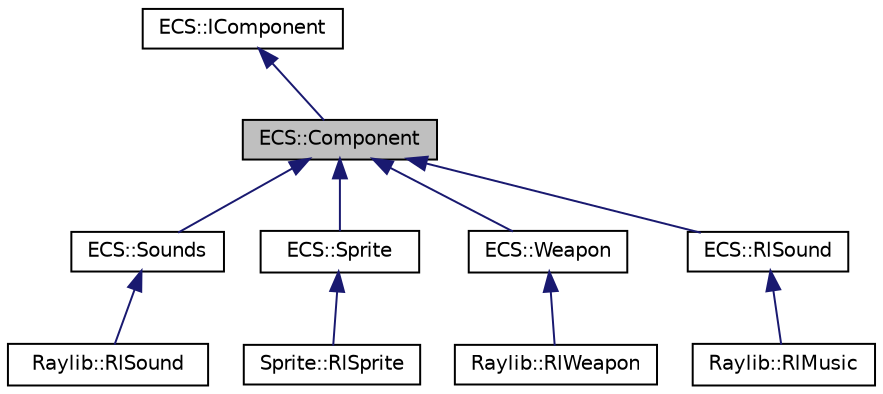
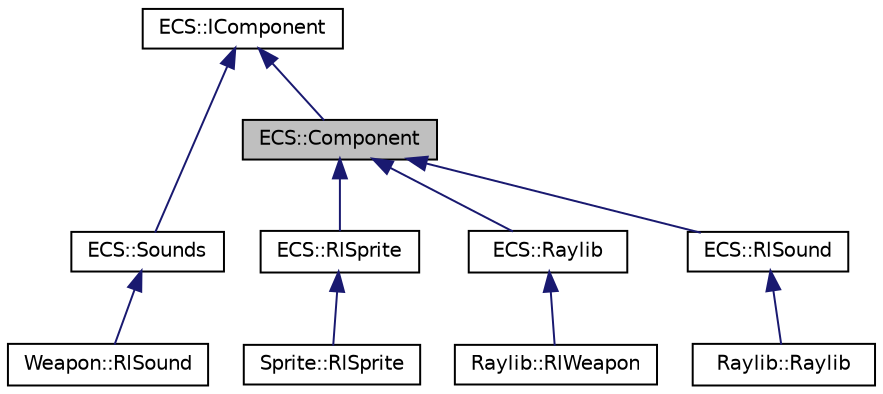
(235, 200) -> (191, 150)
(340, 252) -> (340, 252)
(548, 252) -> (548, 252)
(108, 365) -> (108, 365)
(784, 365) -> (784, 365)
